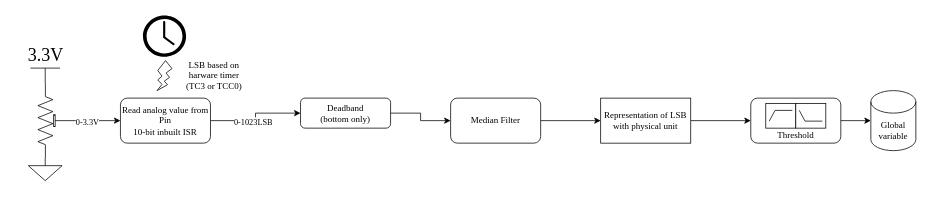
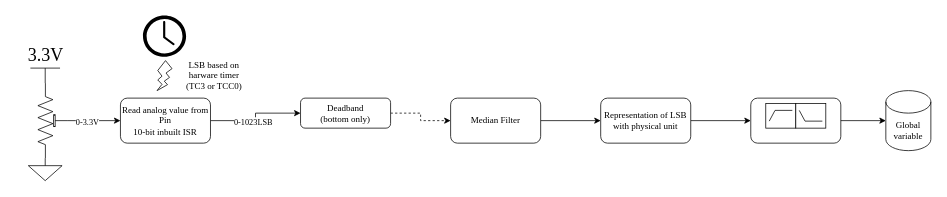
(420, 114) -> (420, 114)
(645, 120) -> (645, 120)
(893, 120) -> (908, 120)
(795, 135) -> none
